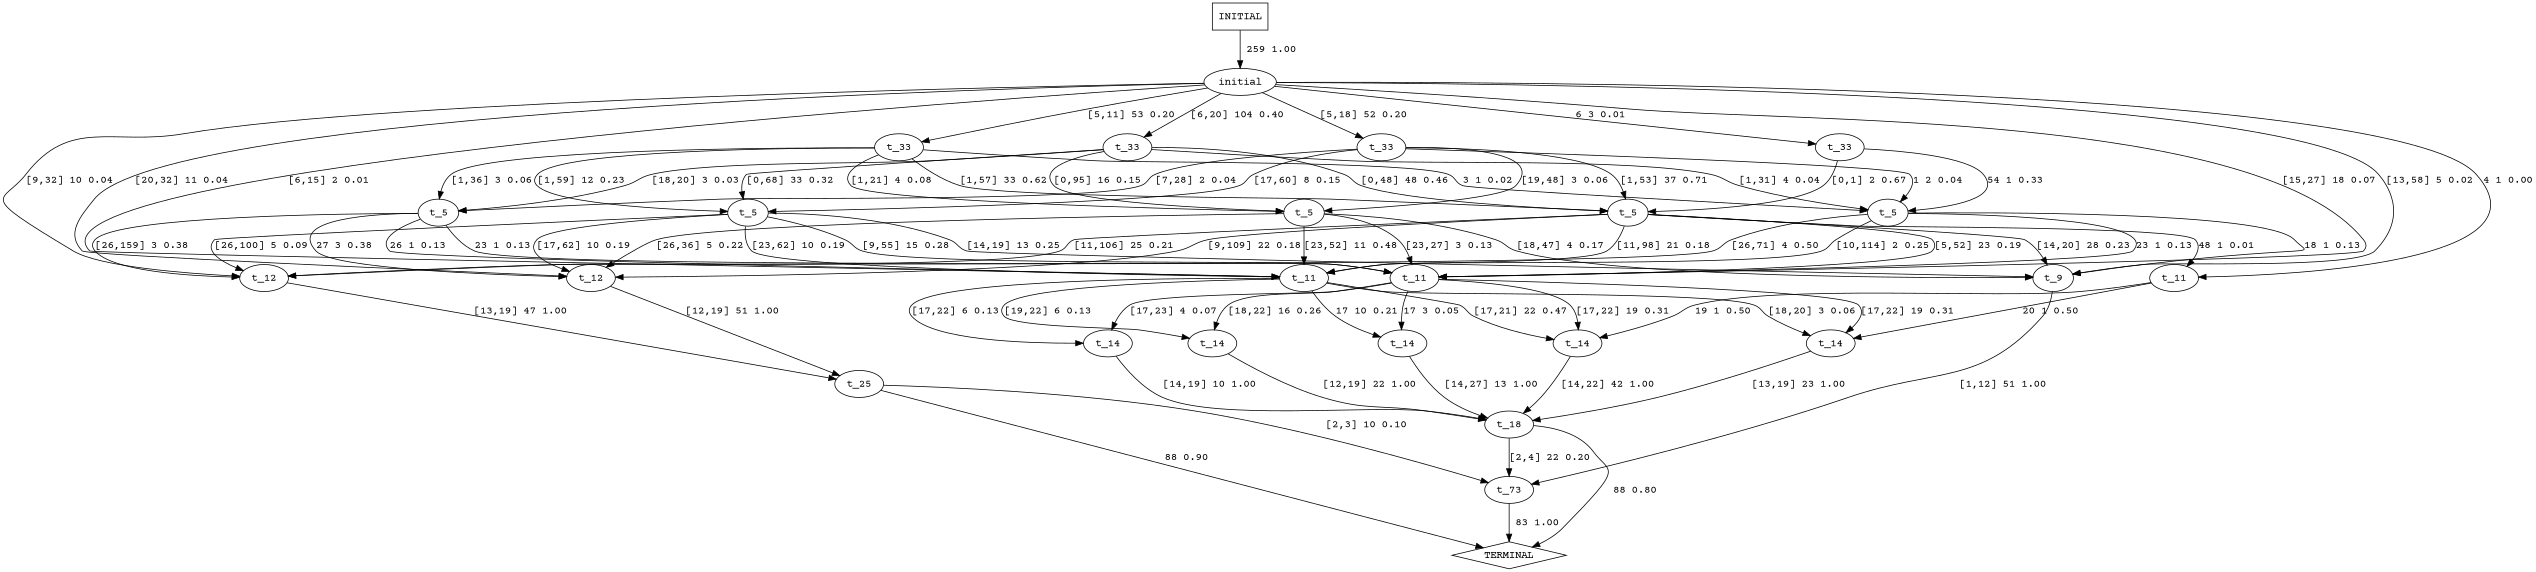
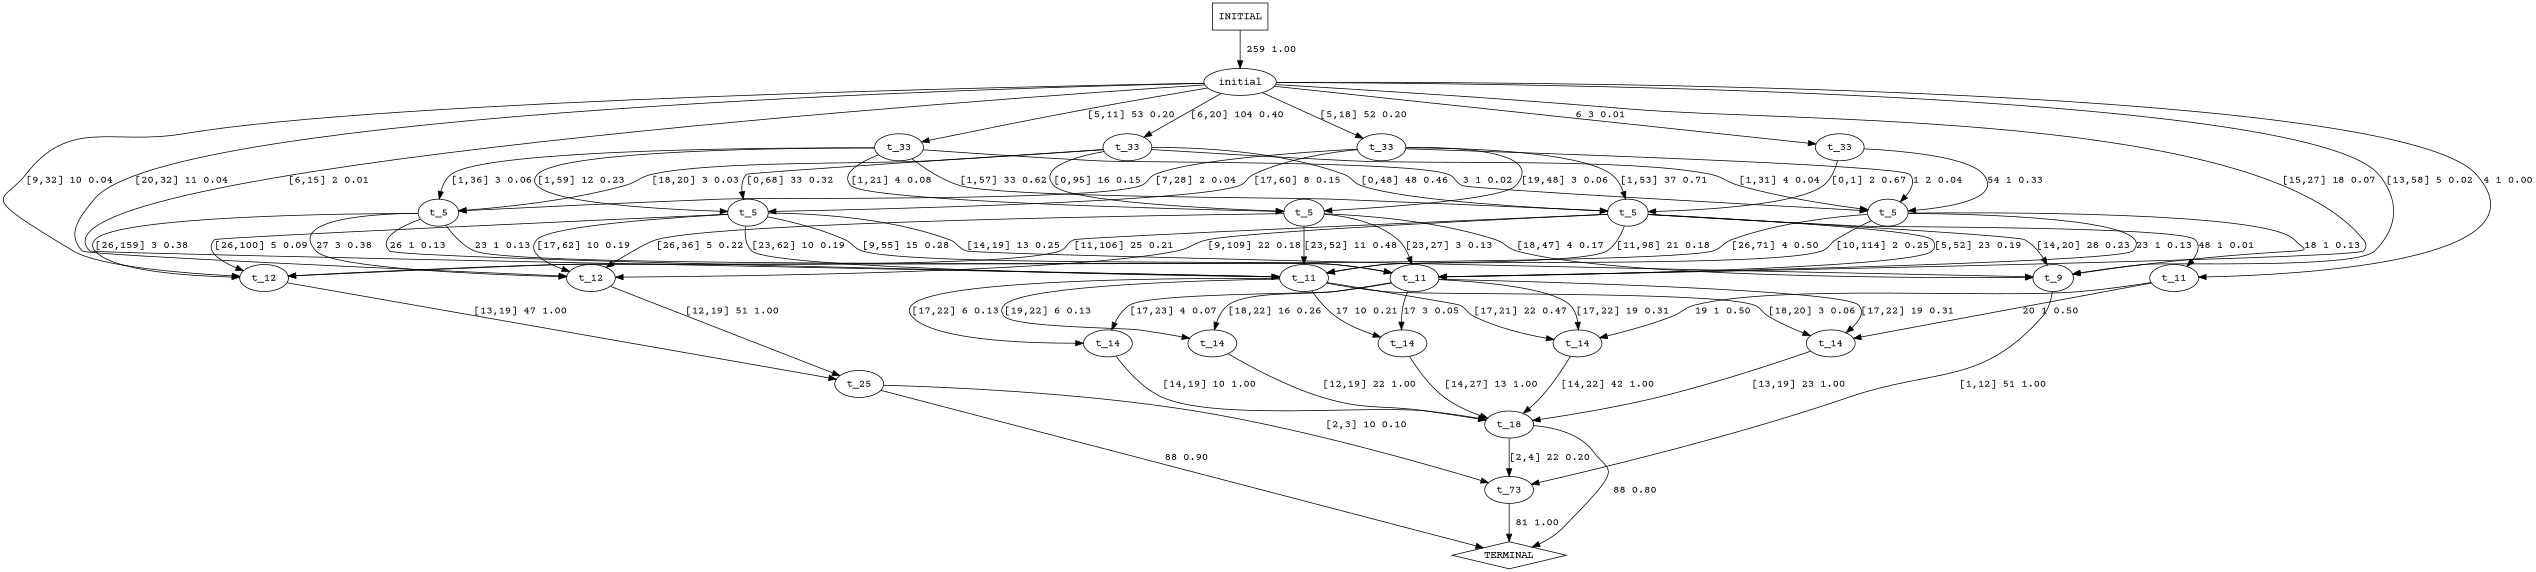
(1534, 523) -> (1534, 523)
